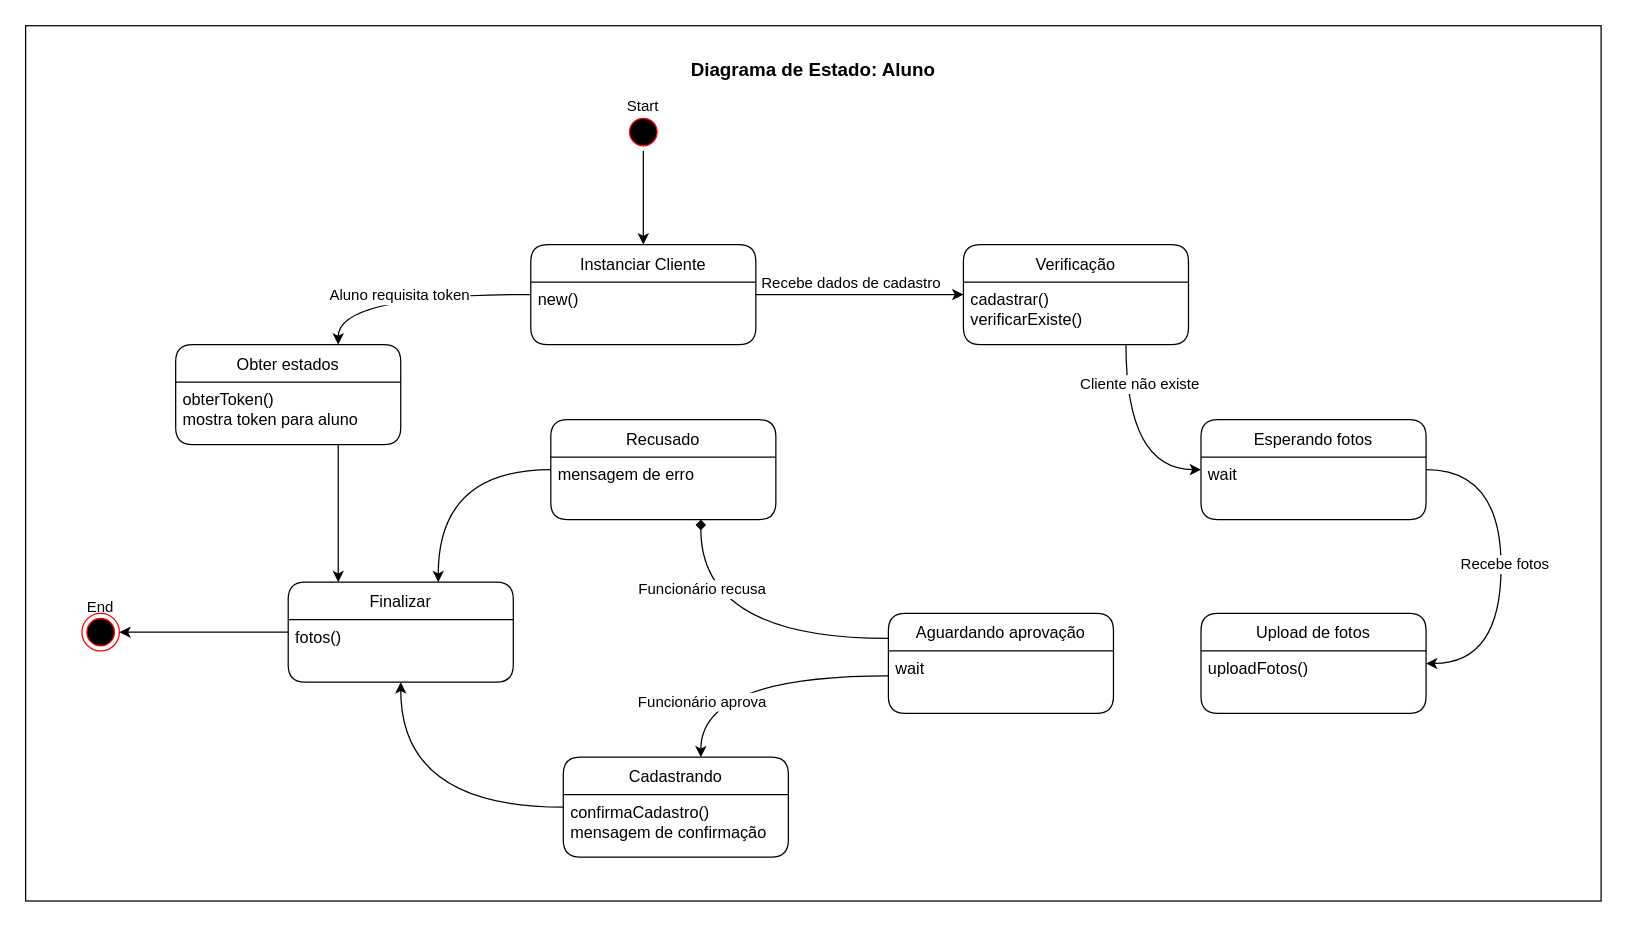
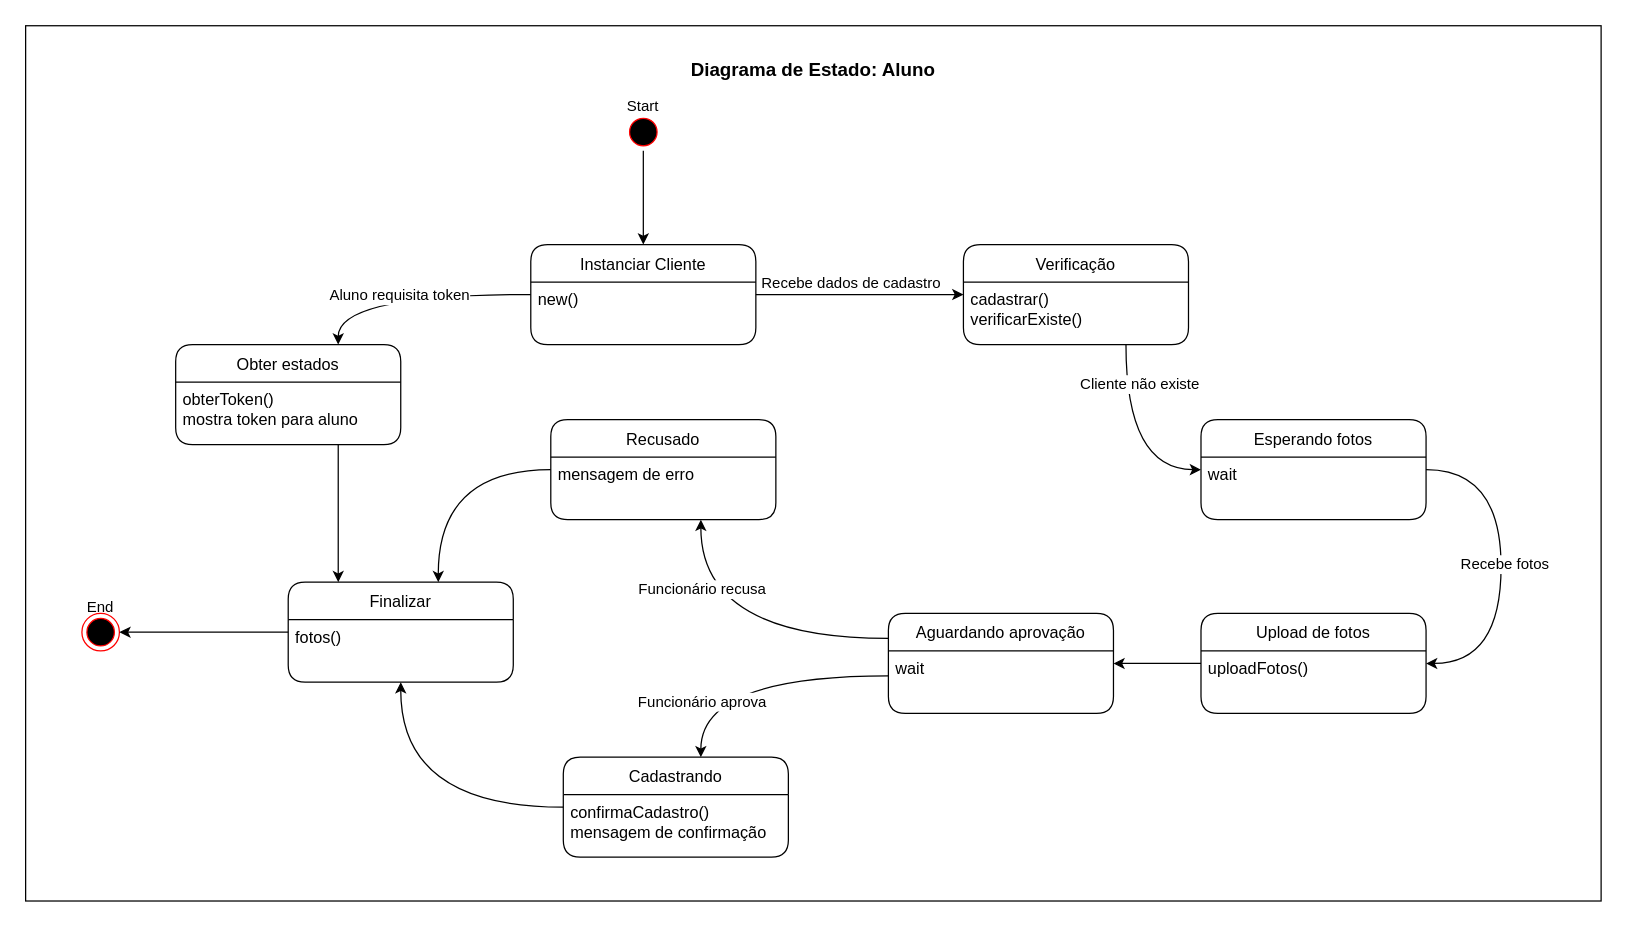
(701, 530) -> (701, 529)
none -> (1158, 663)
